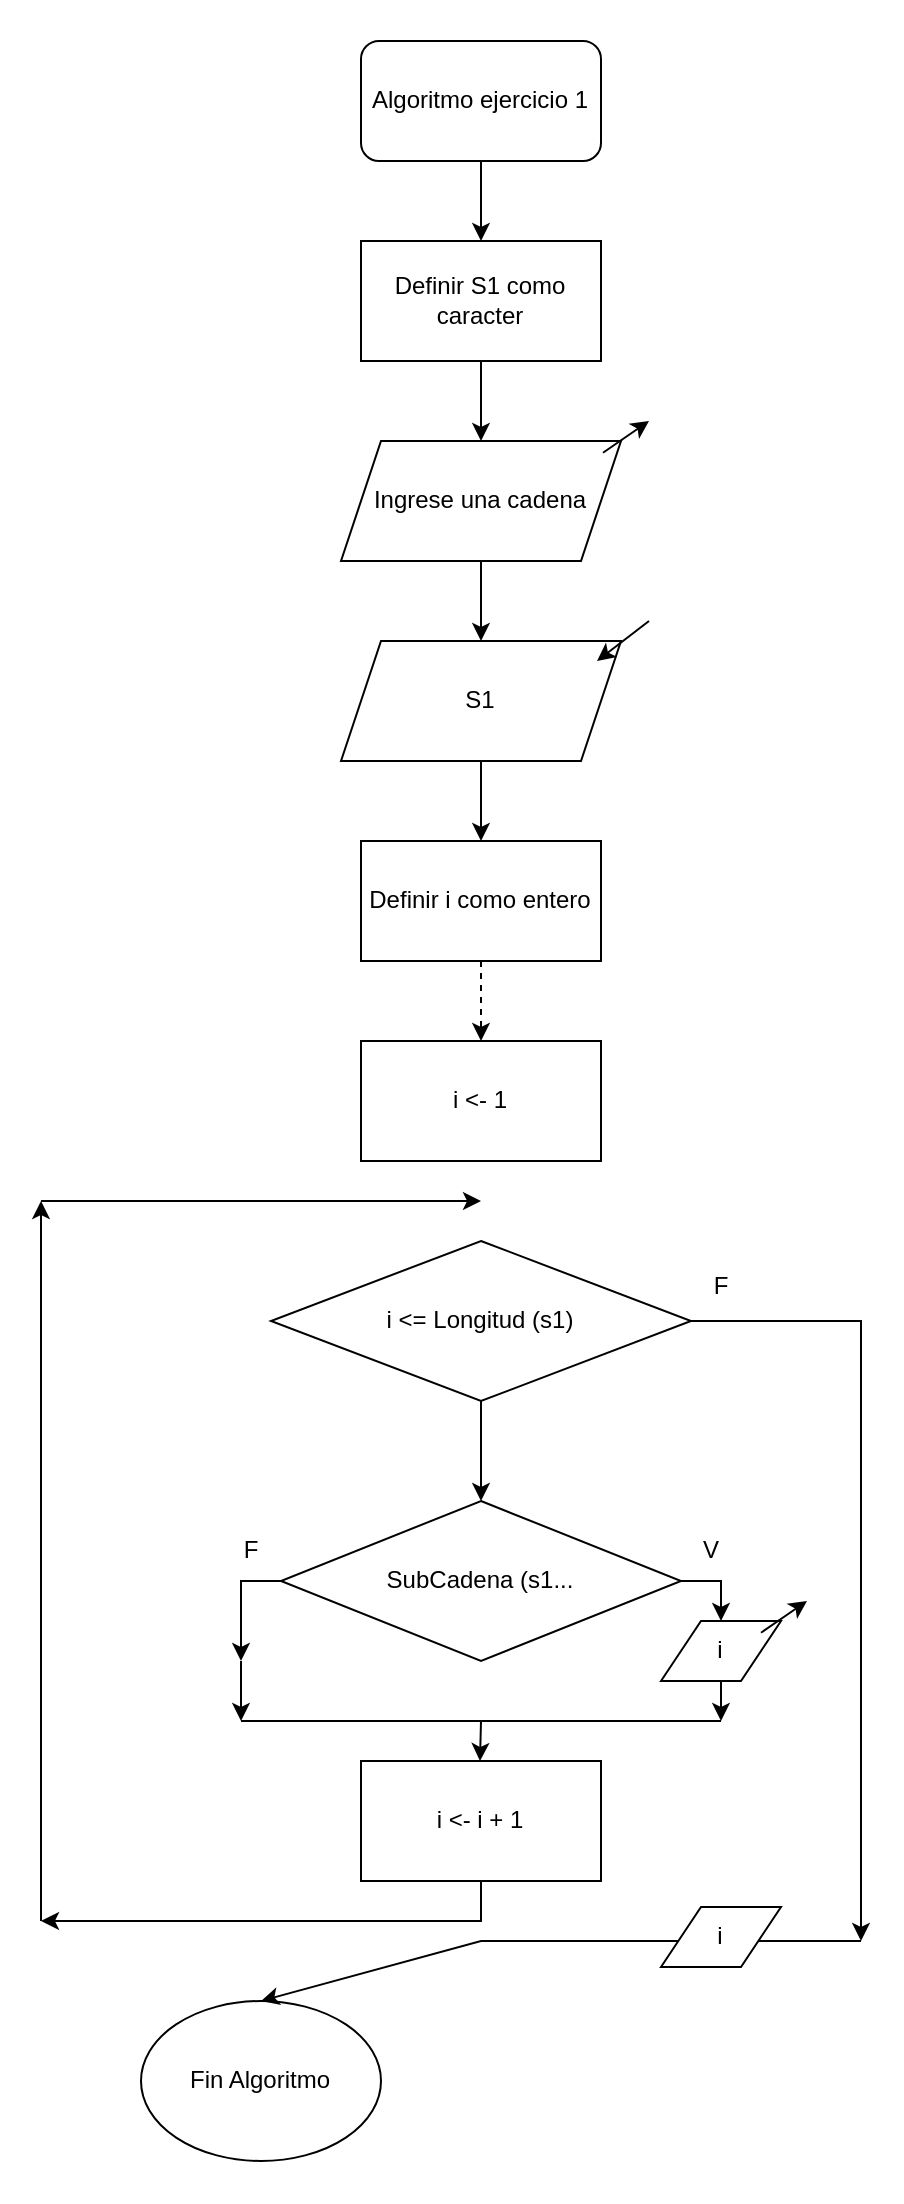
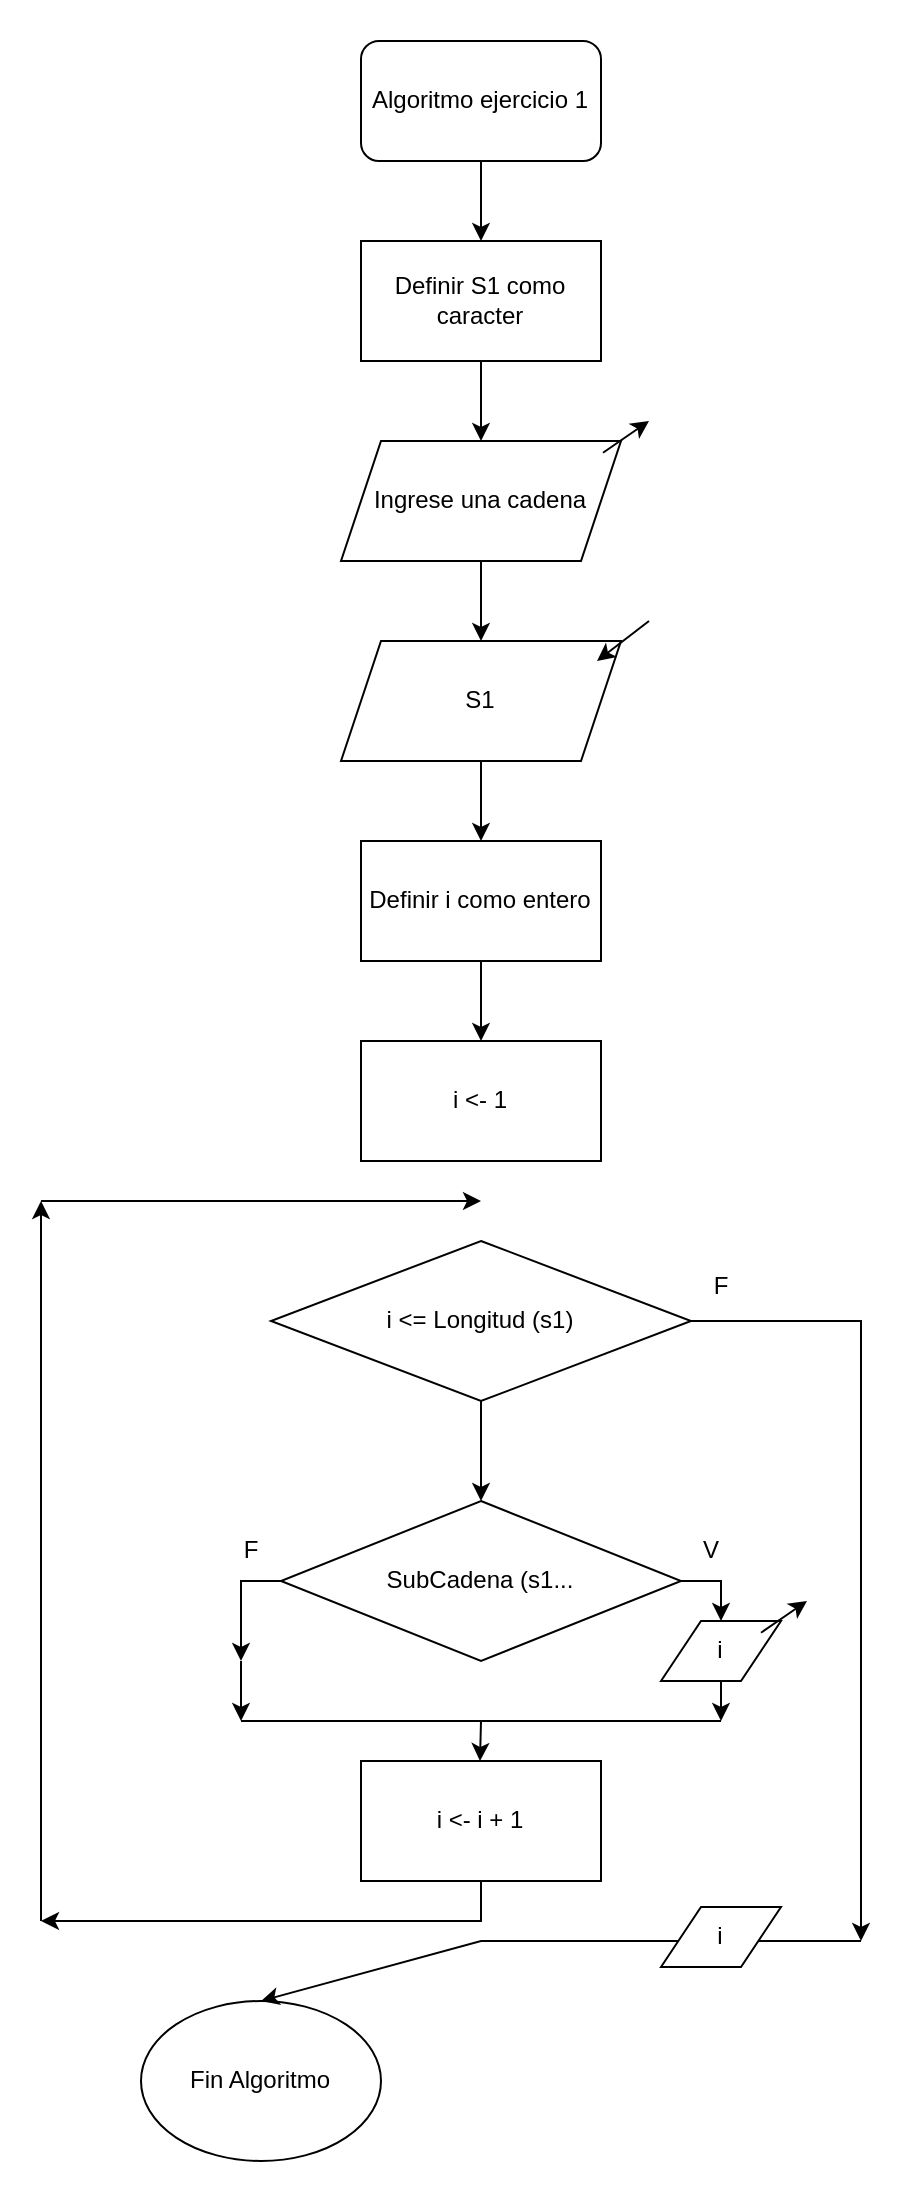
(481, 993) -> (481, 993)
